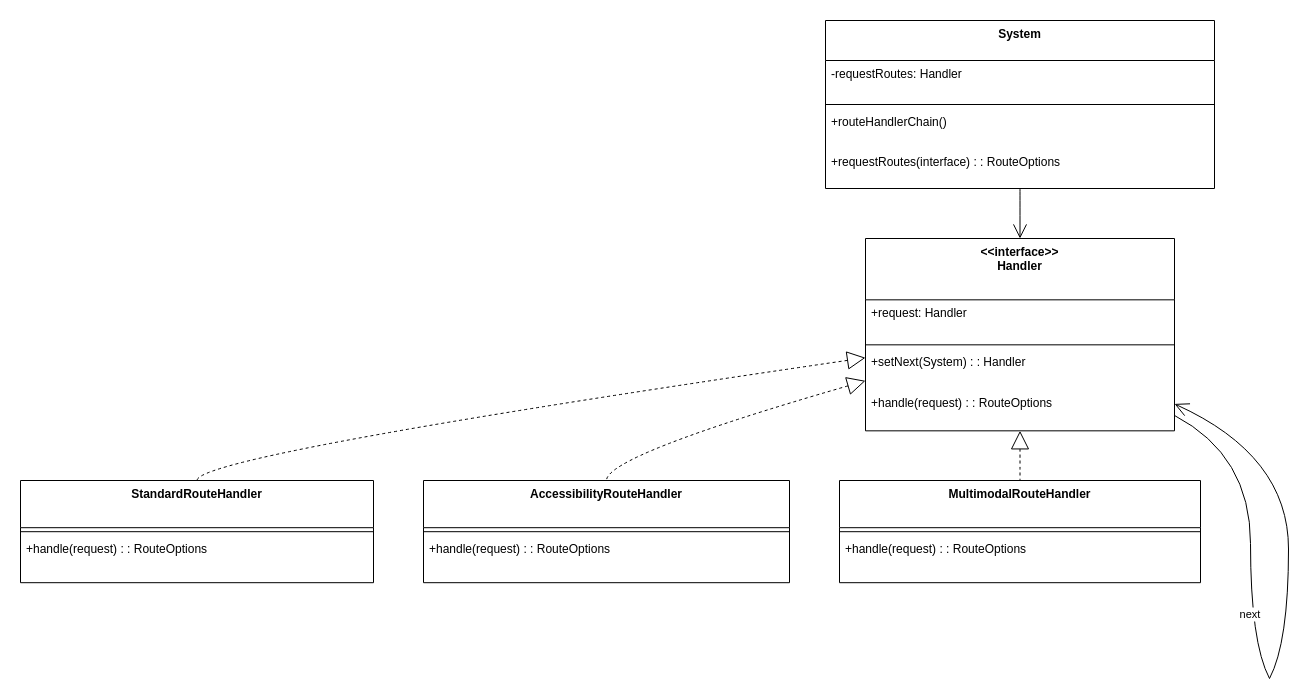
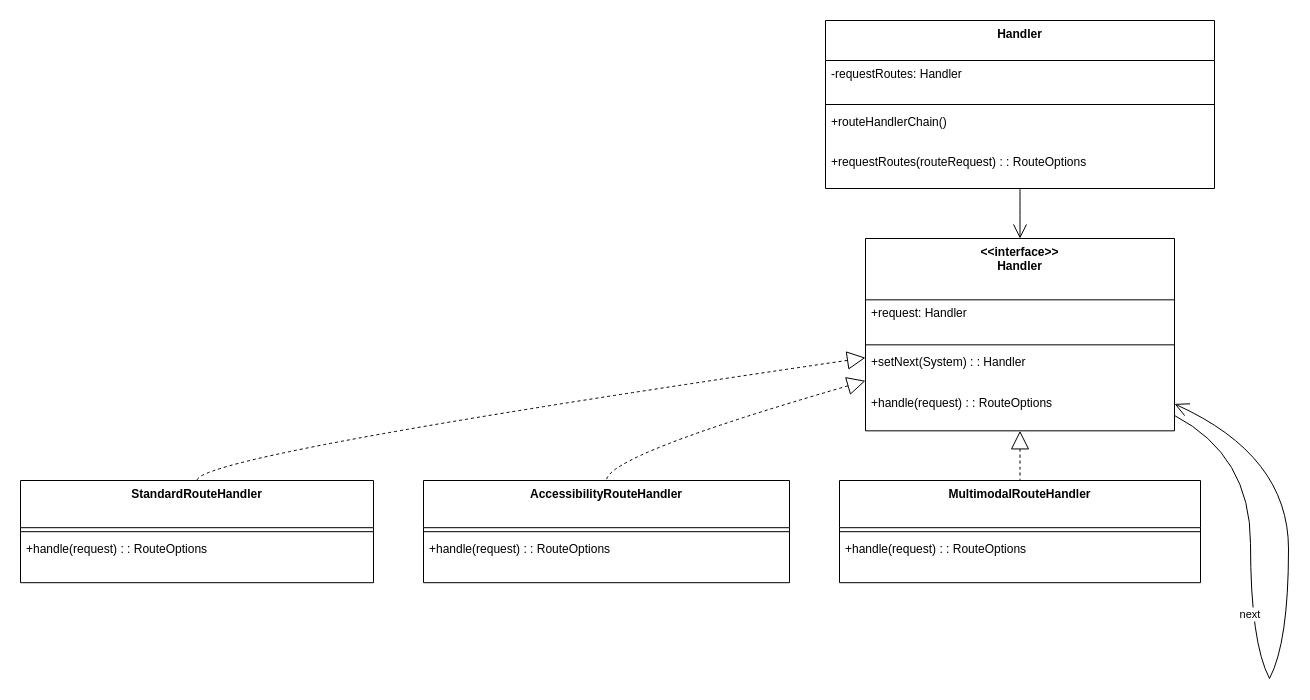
(1020, 34) -> (1020, 34)
(961, 162) -> (973, 162)
